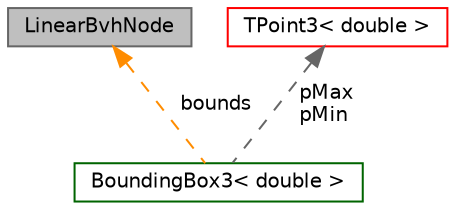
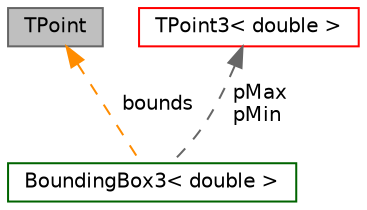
(100, 27) -> (55, 27)
